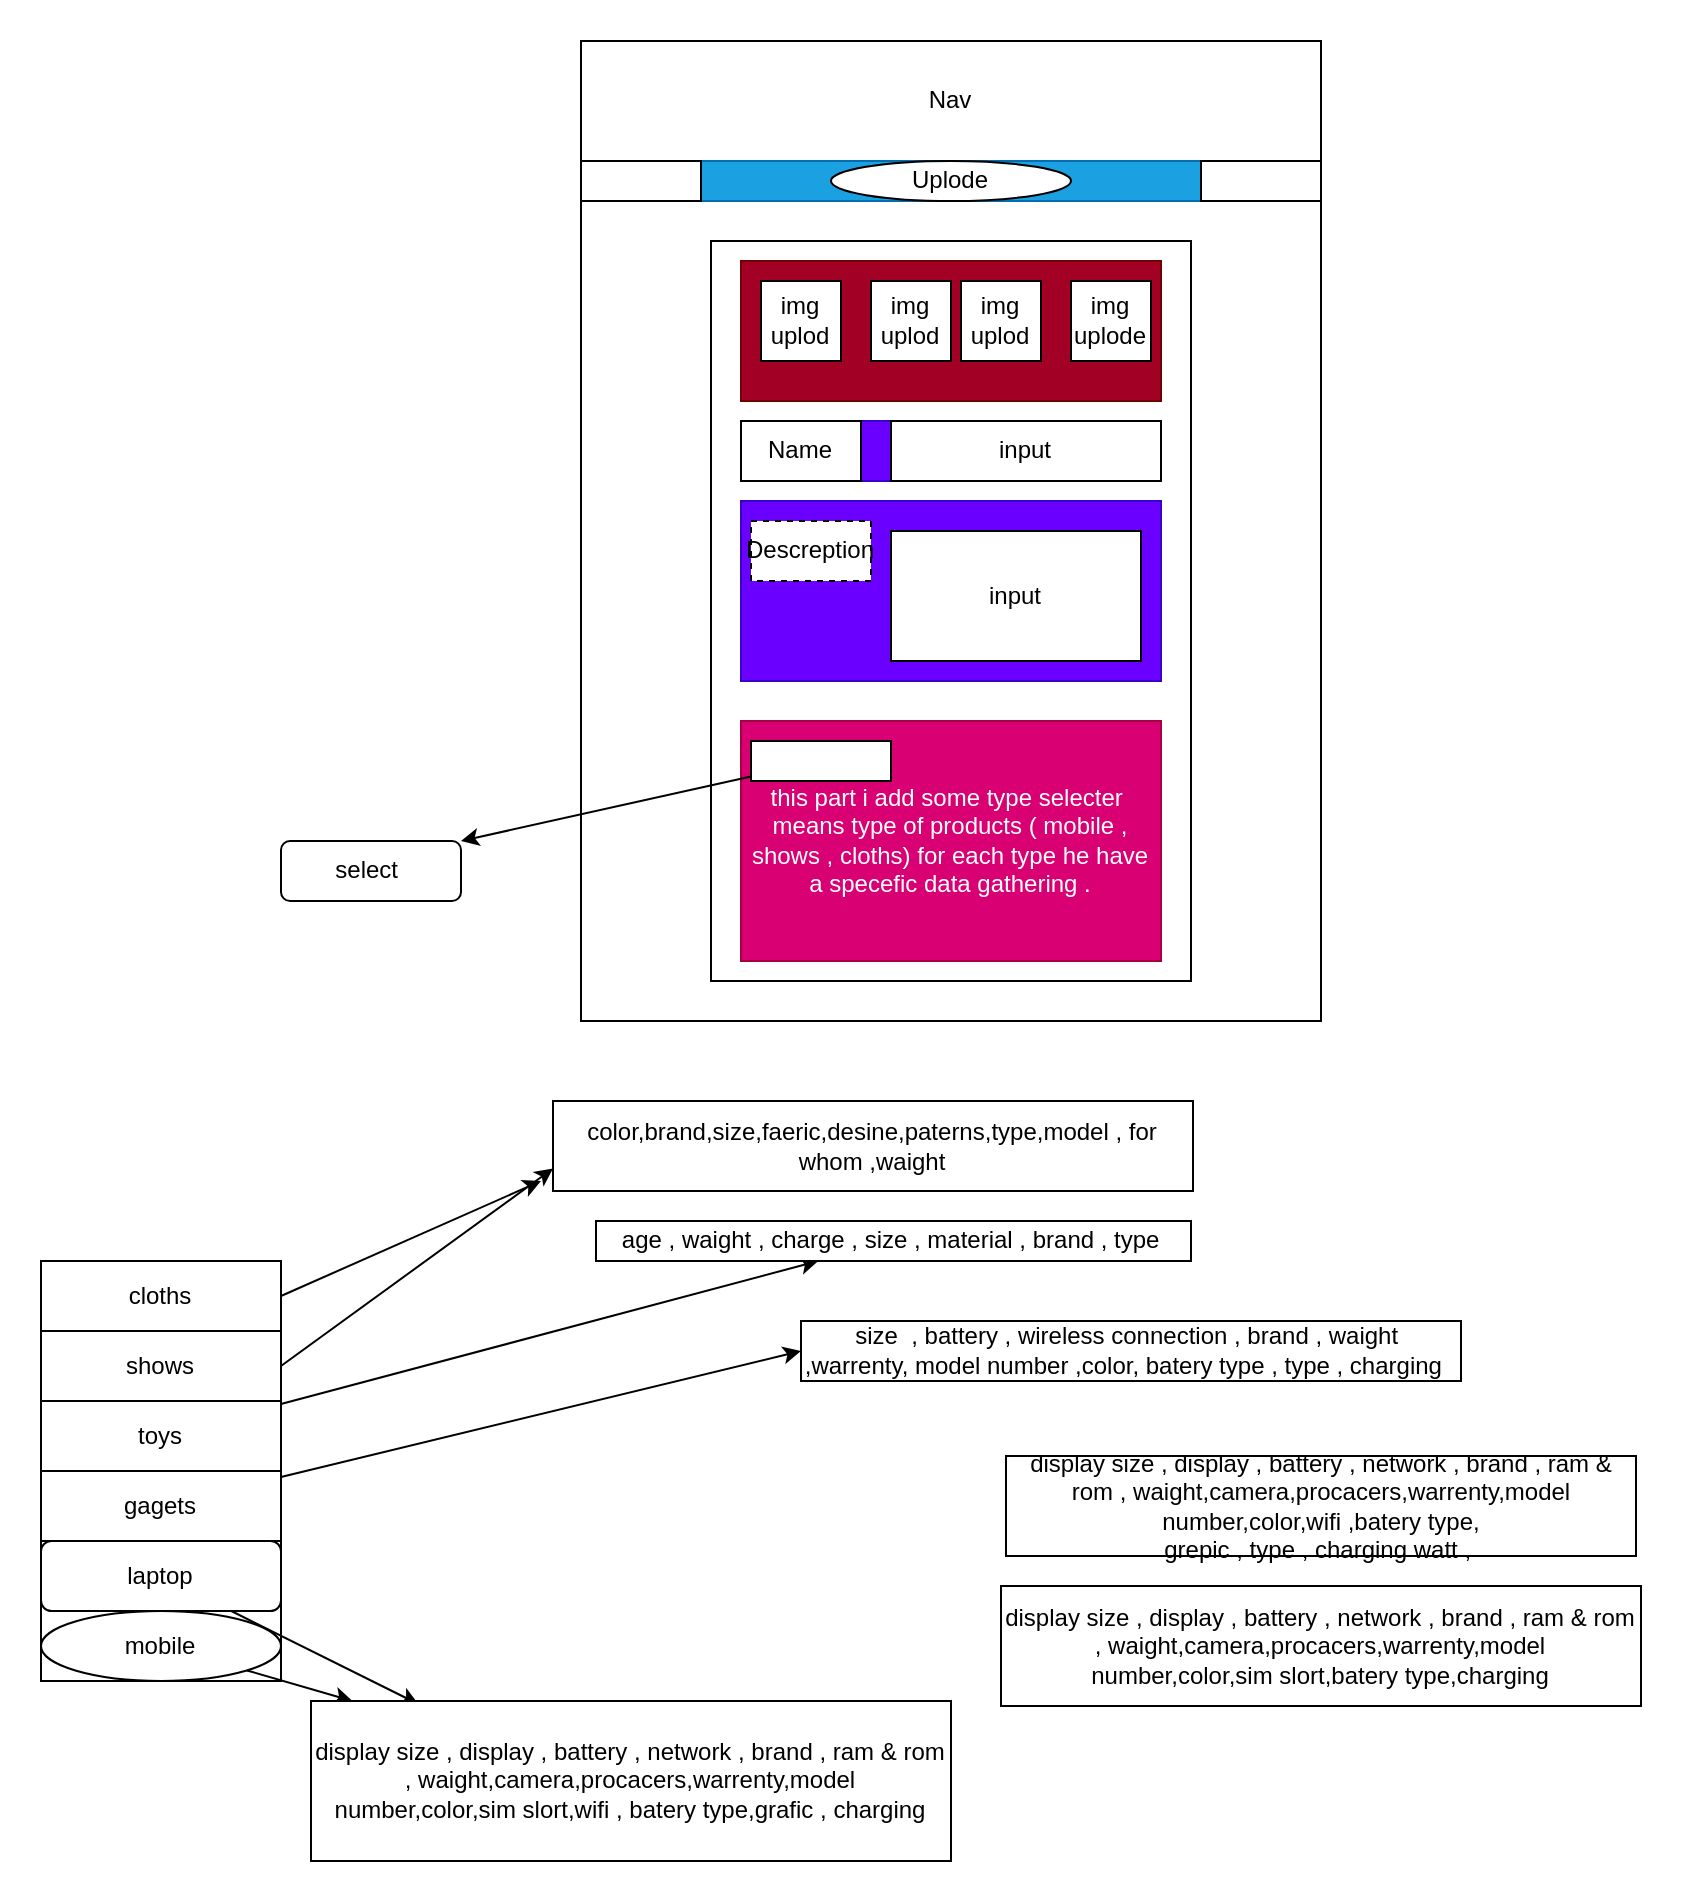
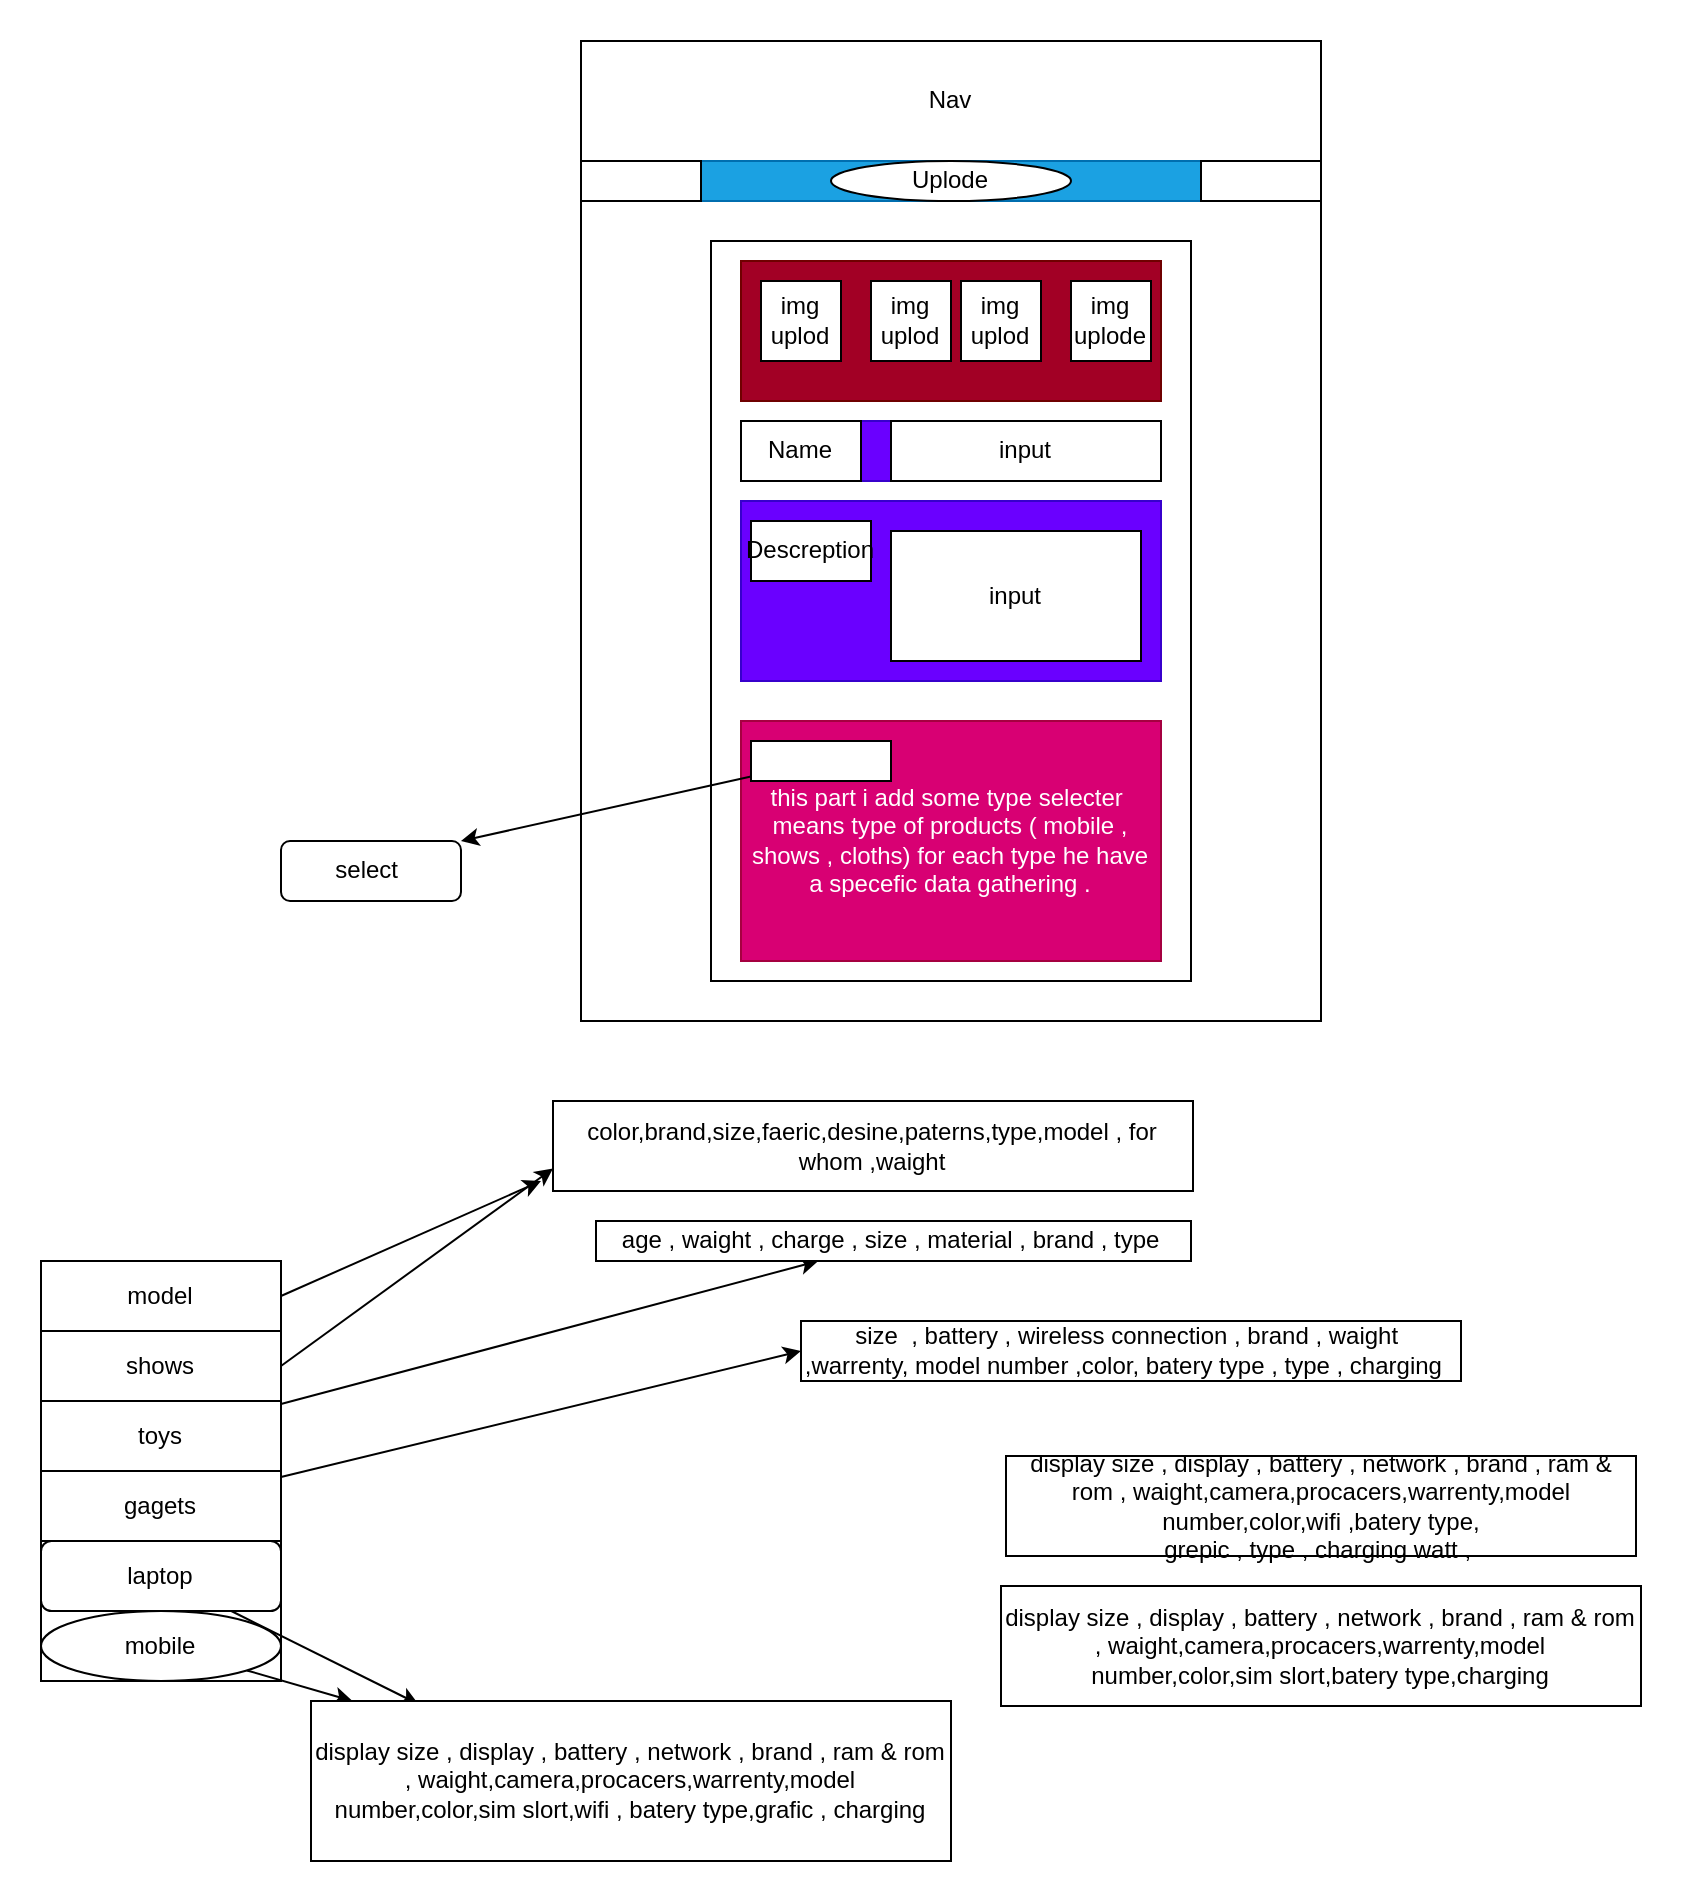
(811, 551) -> (811, 551)
(161, 1297) -> (161, 1297)
